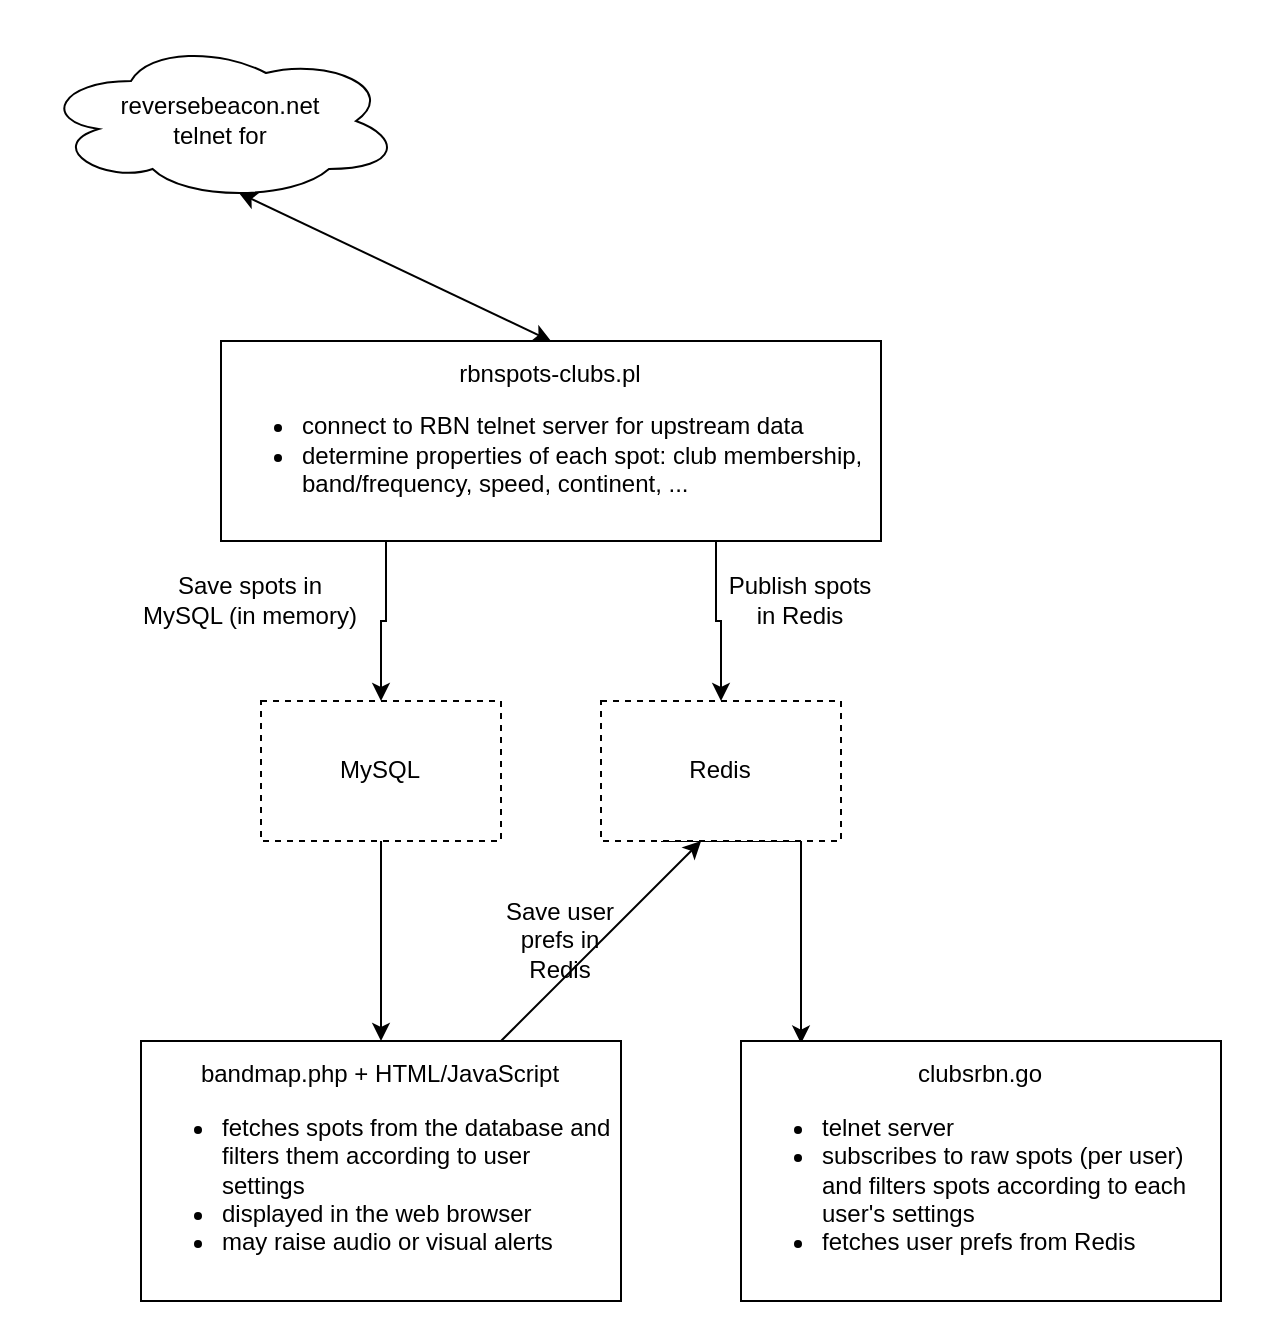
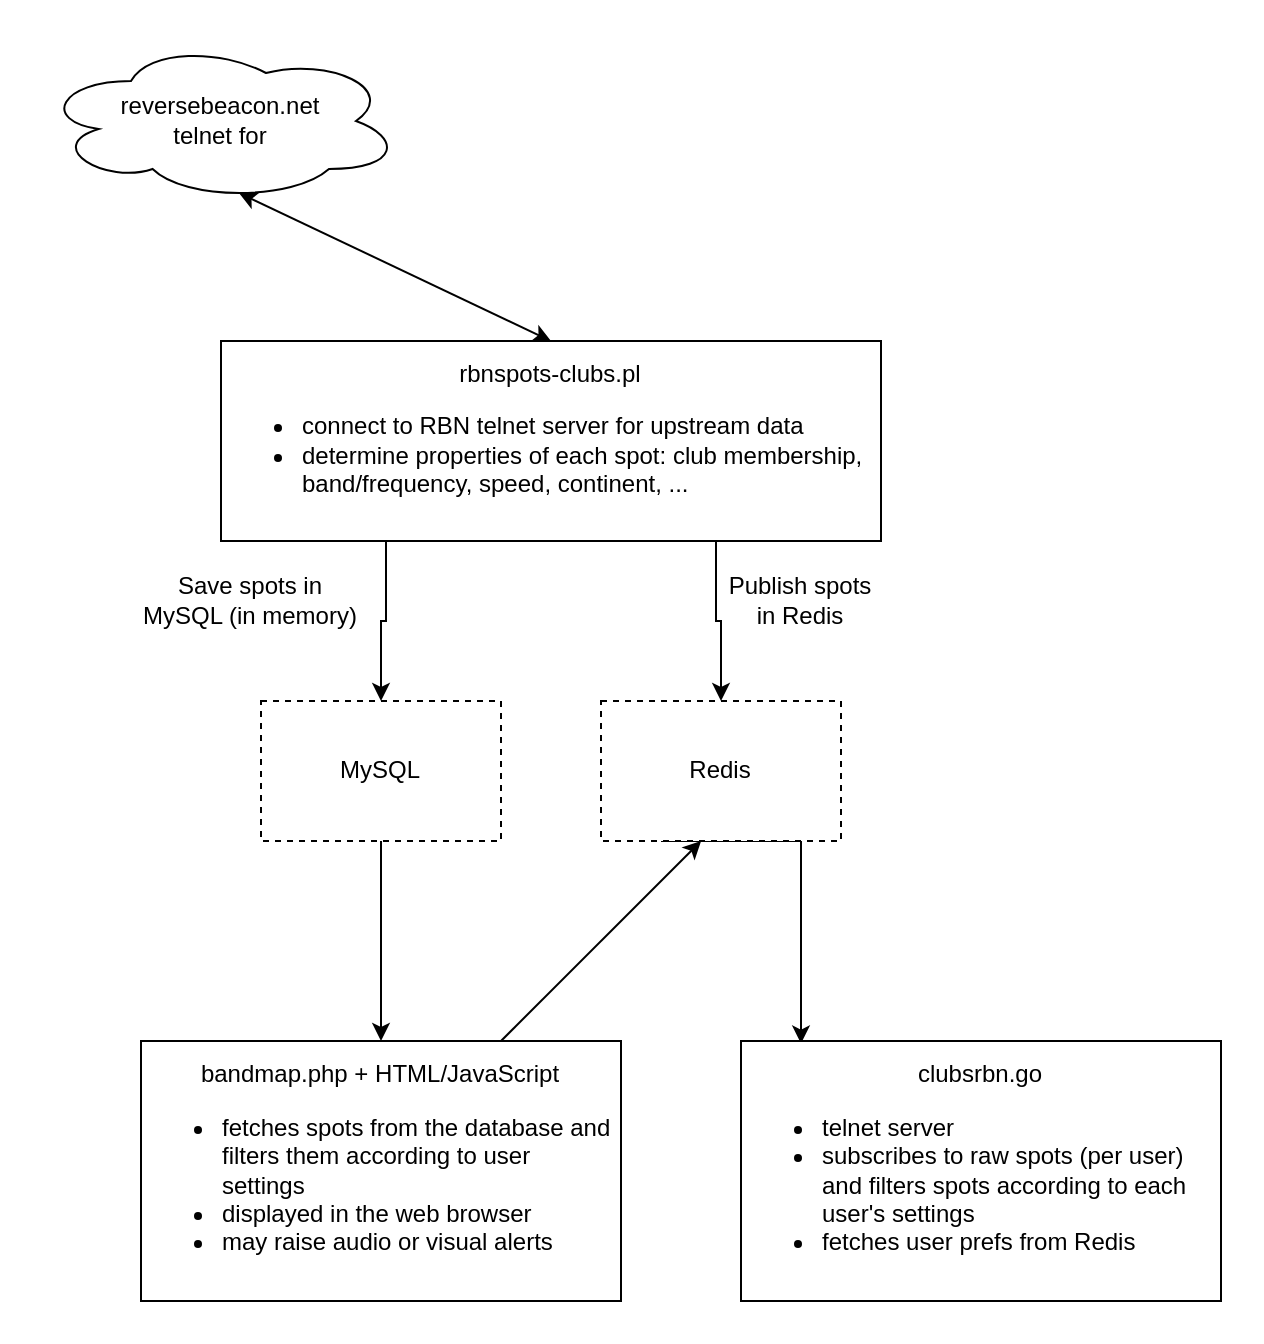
(561, 941) -> none
